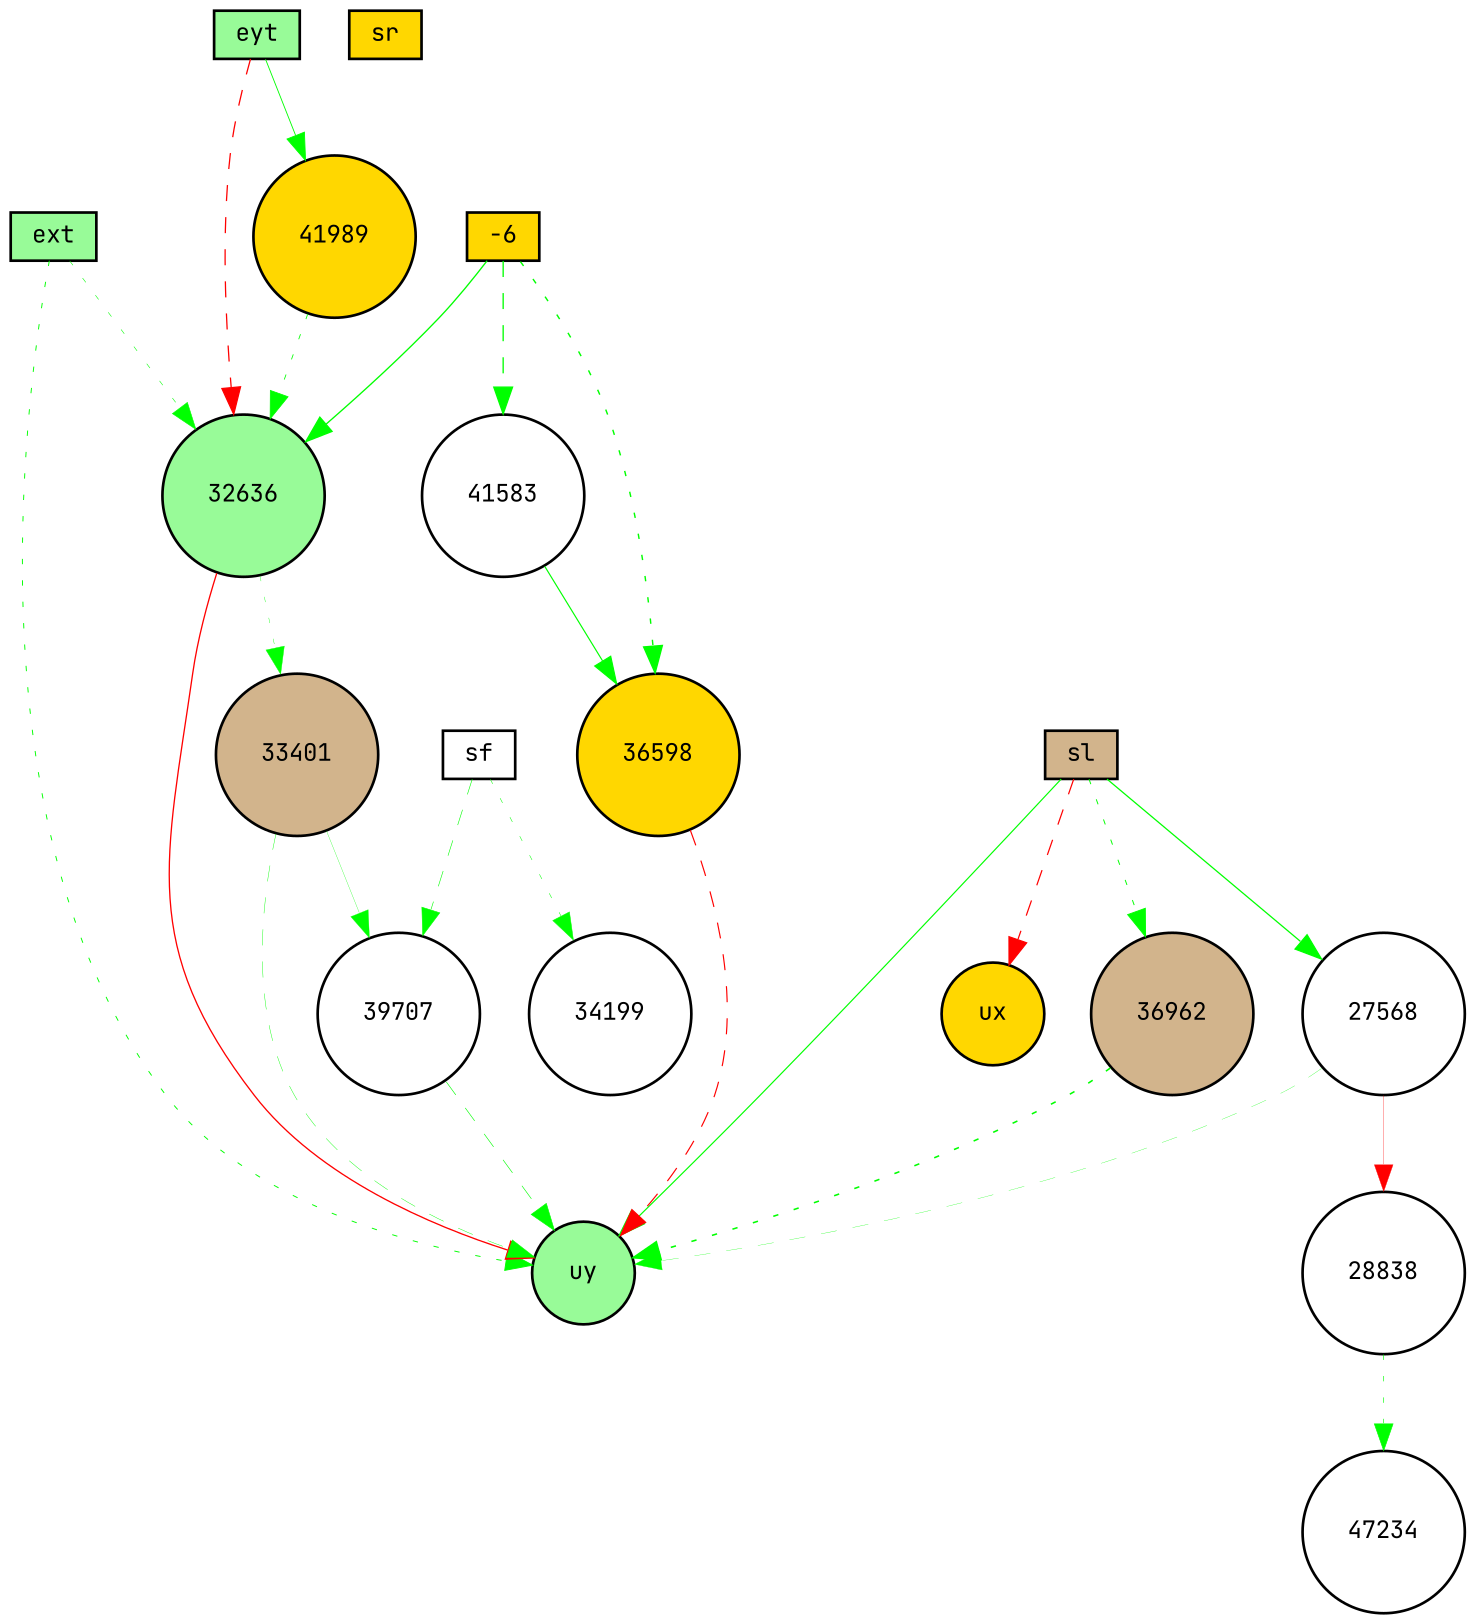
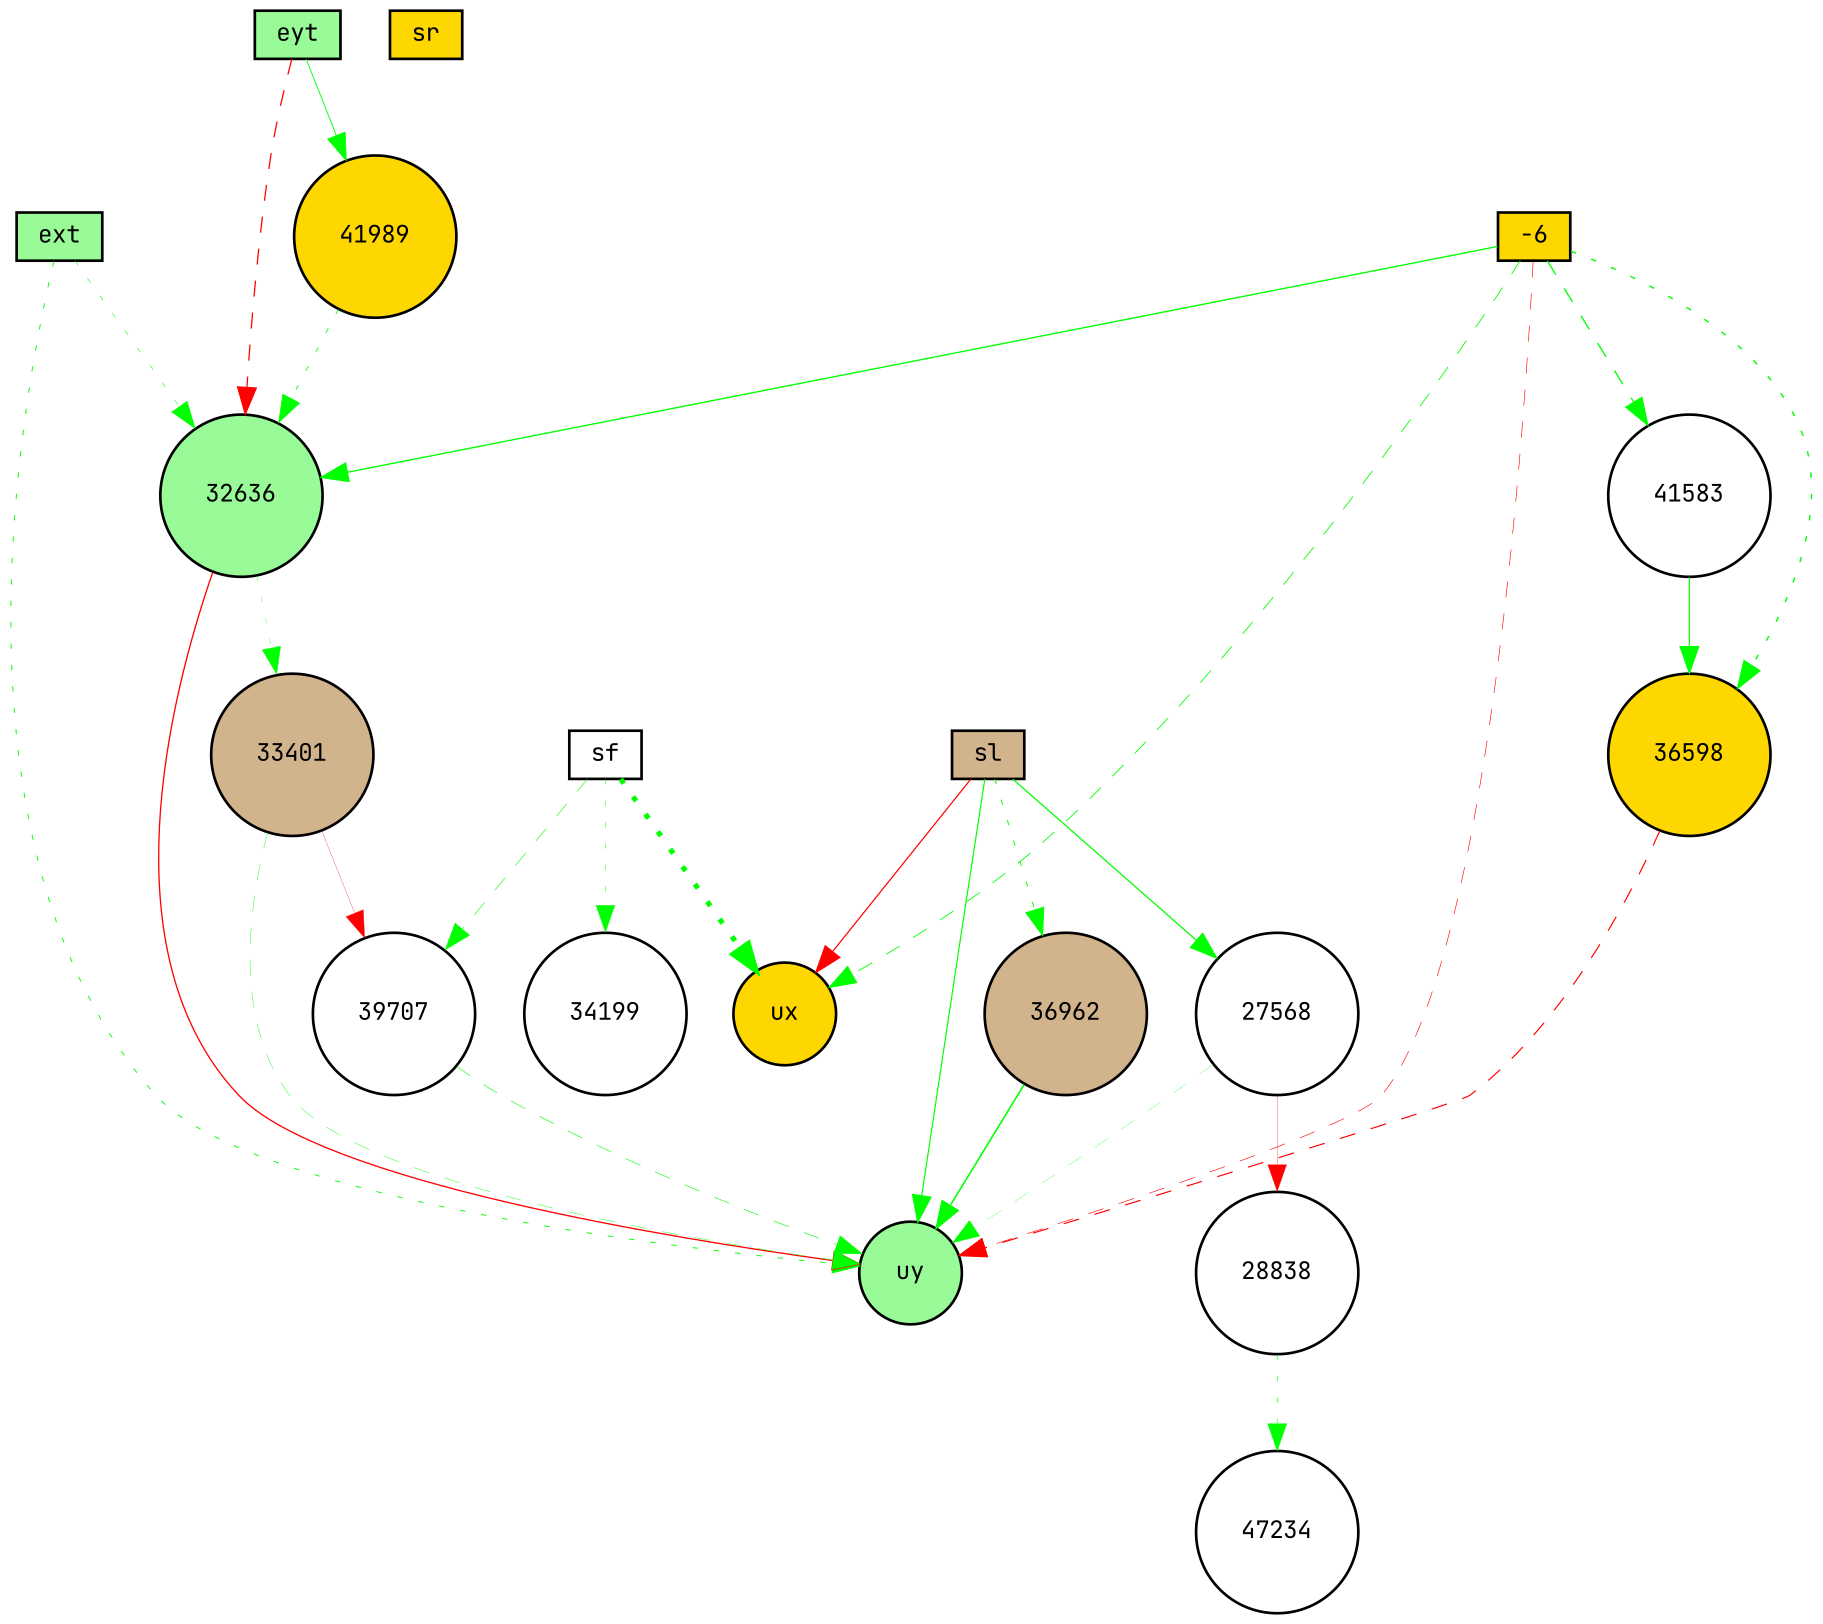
none -> (1224, 655)
(1046, 859) -> (902, 865)
none -> (681, 864)
(343, 872) -> (338, 872)
none -> (1457, 896)
(891, 1175) -> (987, 1145)
